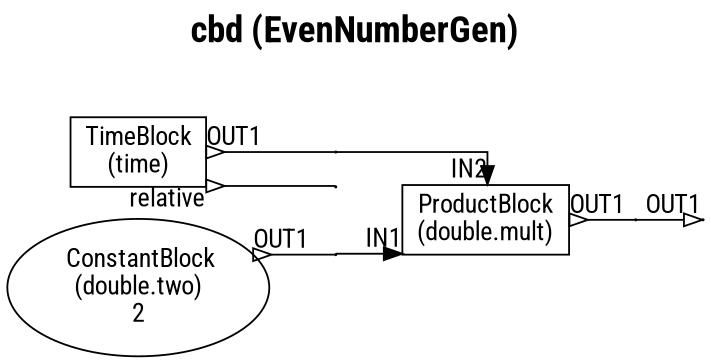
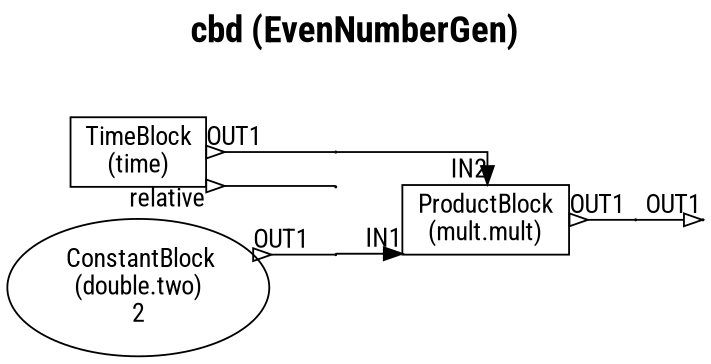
(486, 220) -> (486, 220)
